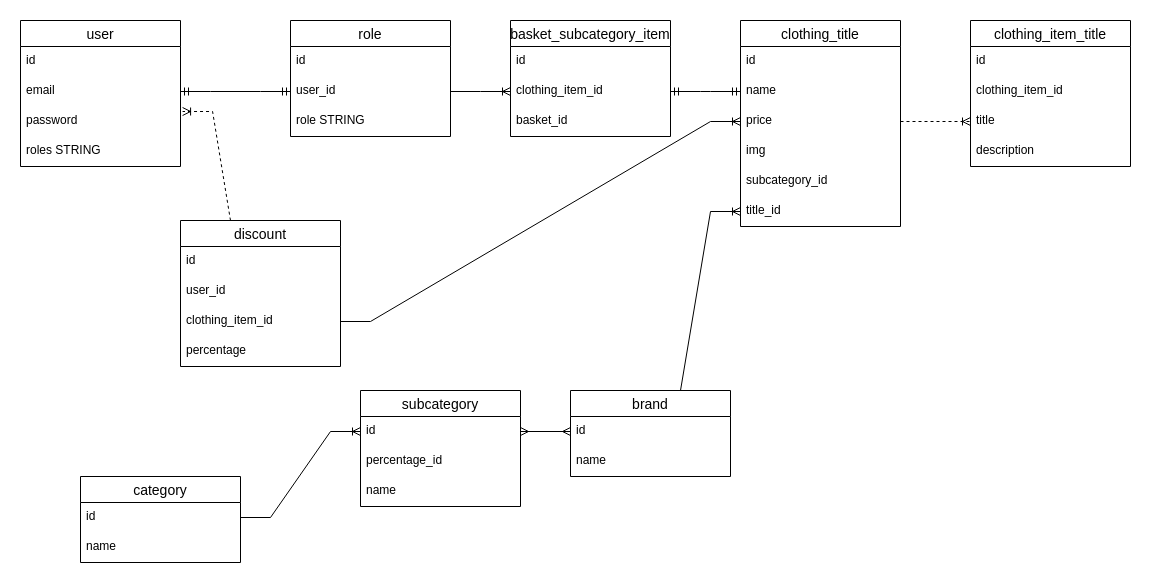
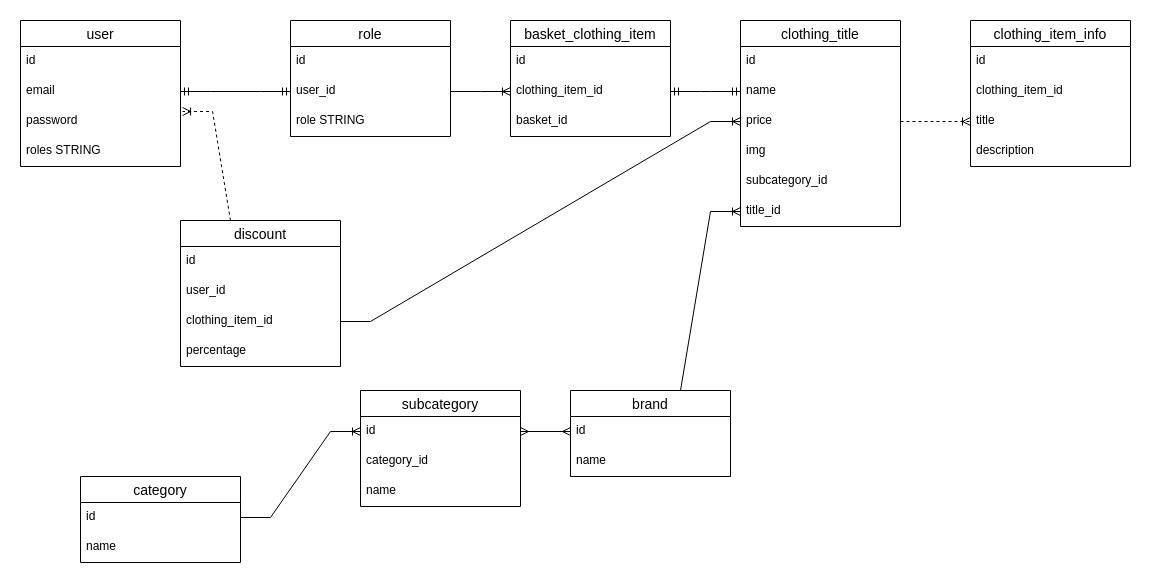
(590, 34) -> (590, 34)
(1050, 34) -> (1050, 34)
(409, 461) -> (402, 461)
